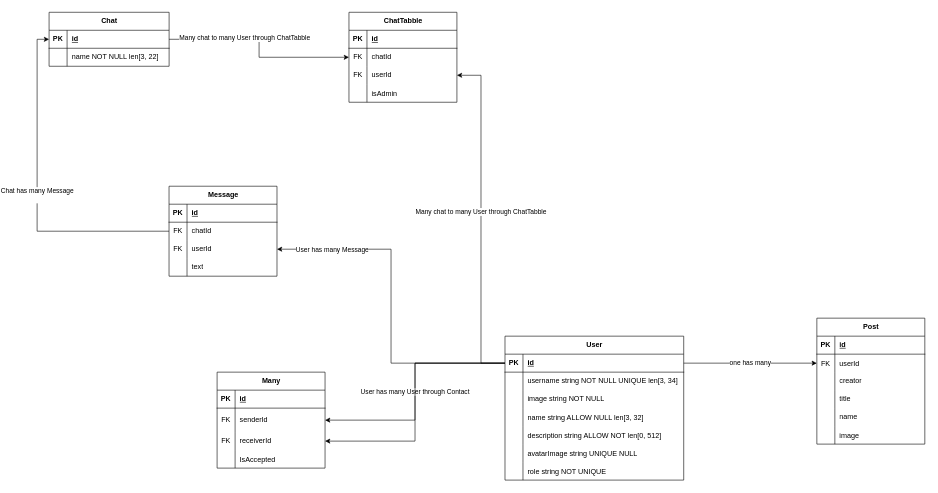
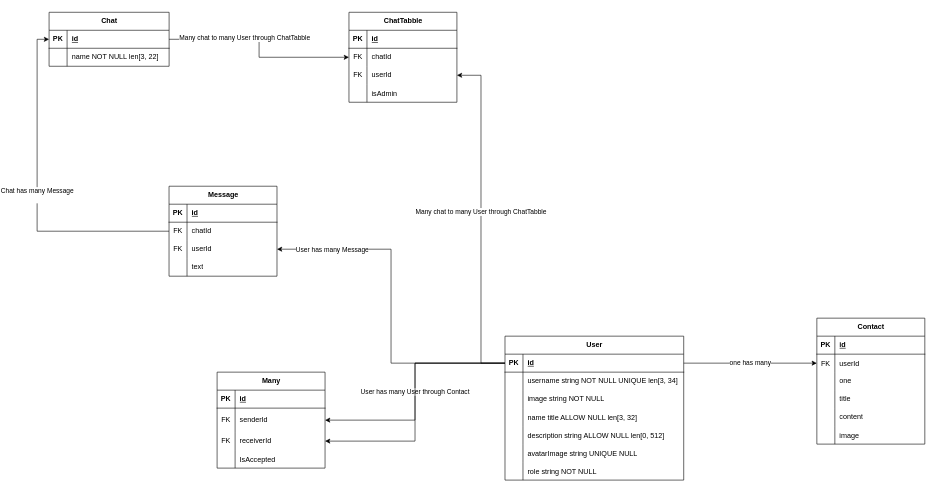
(871, 327) -> (871, 327)
(854, 381) -> (846, 381)
(848, 417) -> (854, 417)
(586, 418) -> (583, 418)
(599, 436) -> (601, 436)
(567, 472) -> (563, 472)
